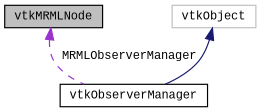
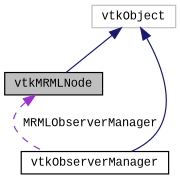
none -> (89, 54)
